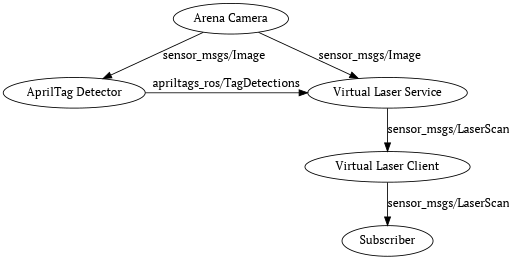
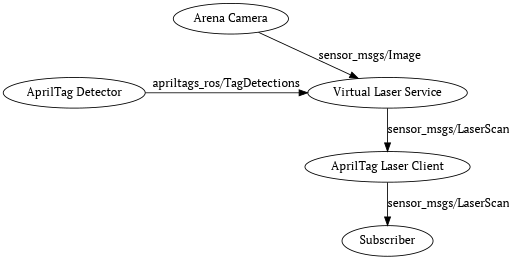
(157, 54) -> none
(388, 167) -> (388, 167)
